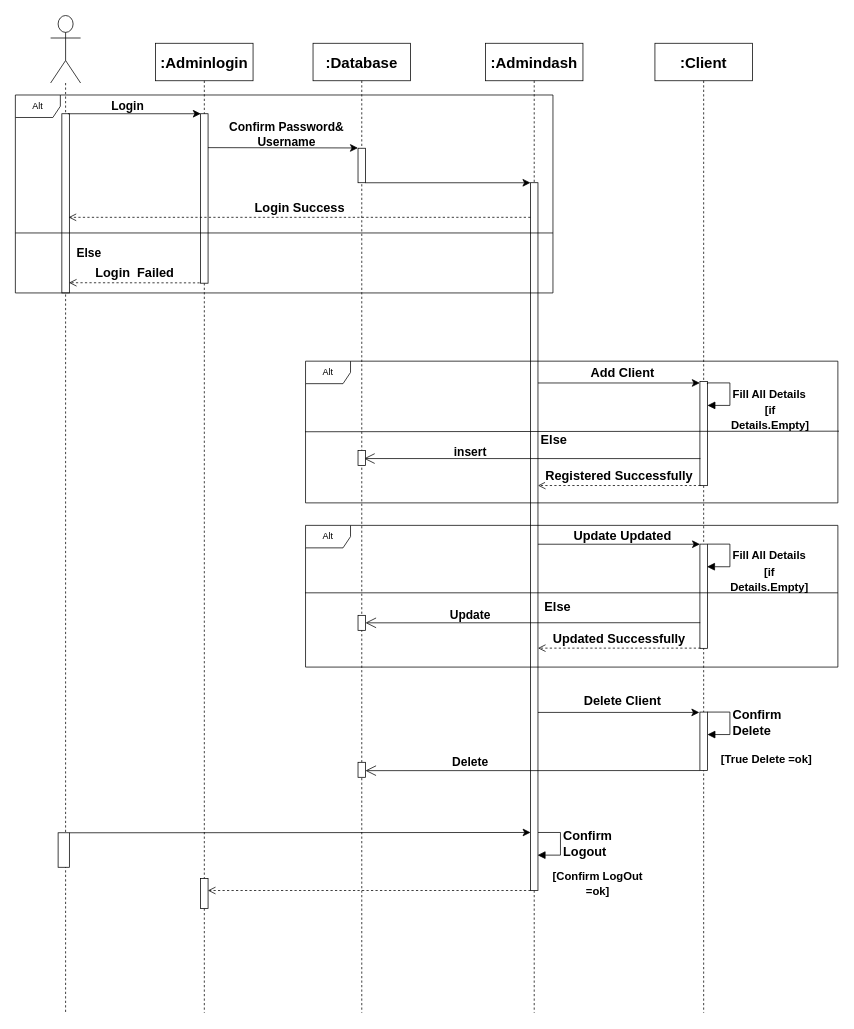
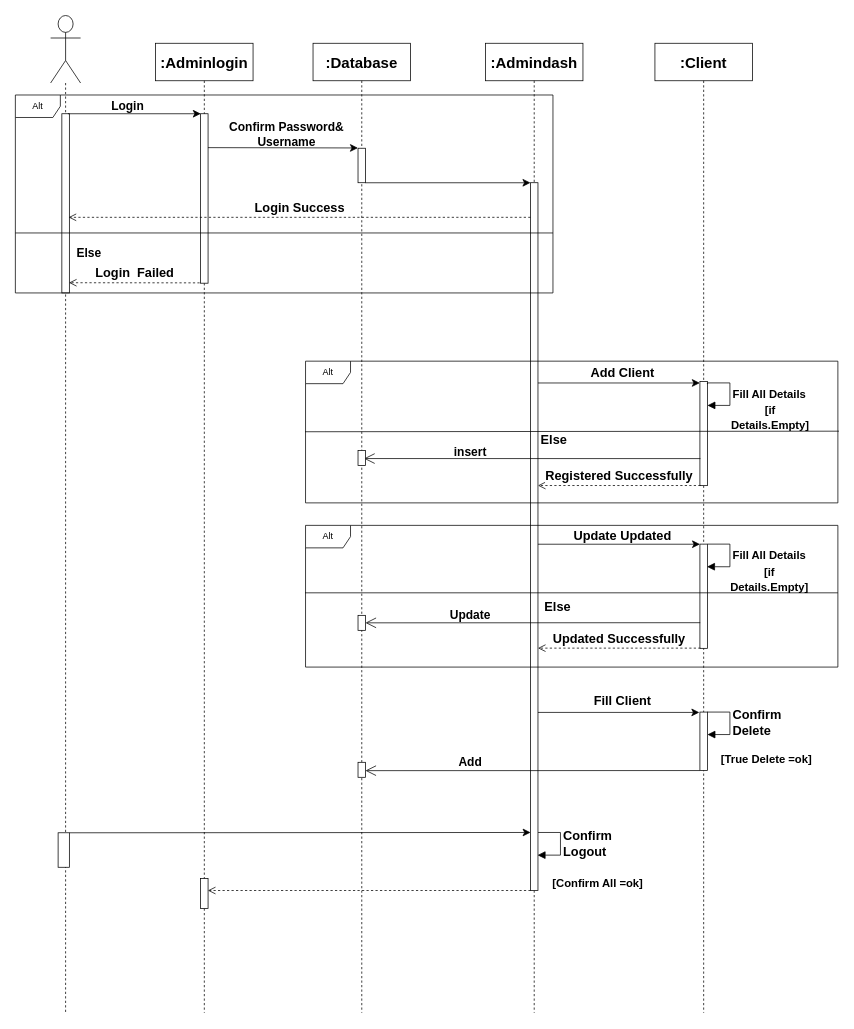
(623, 702) -> (623, 702)
(471, 762) -> (471, 762)
(598, 883) -> (598, 883)
